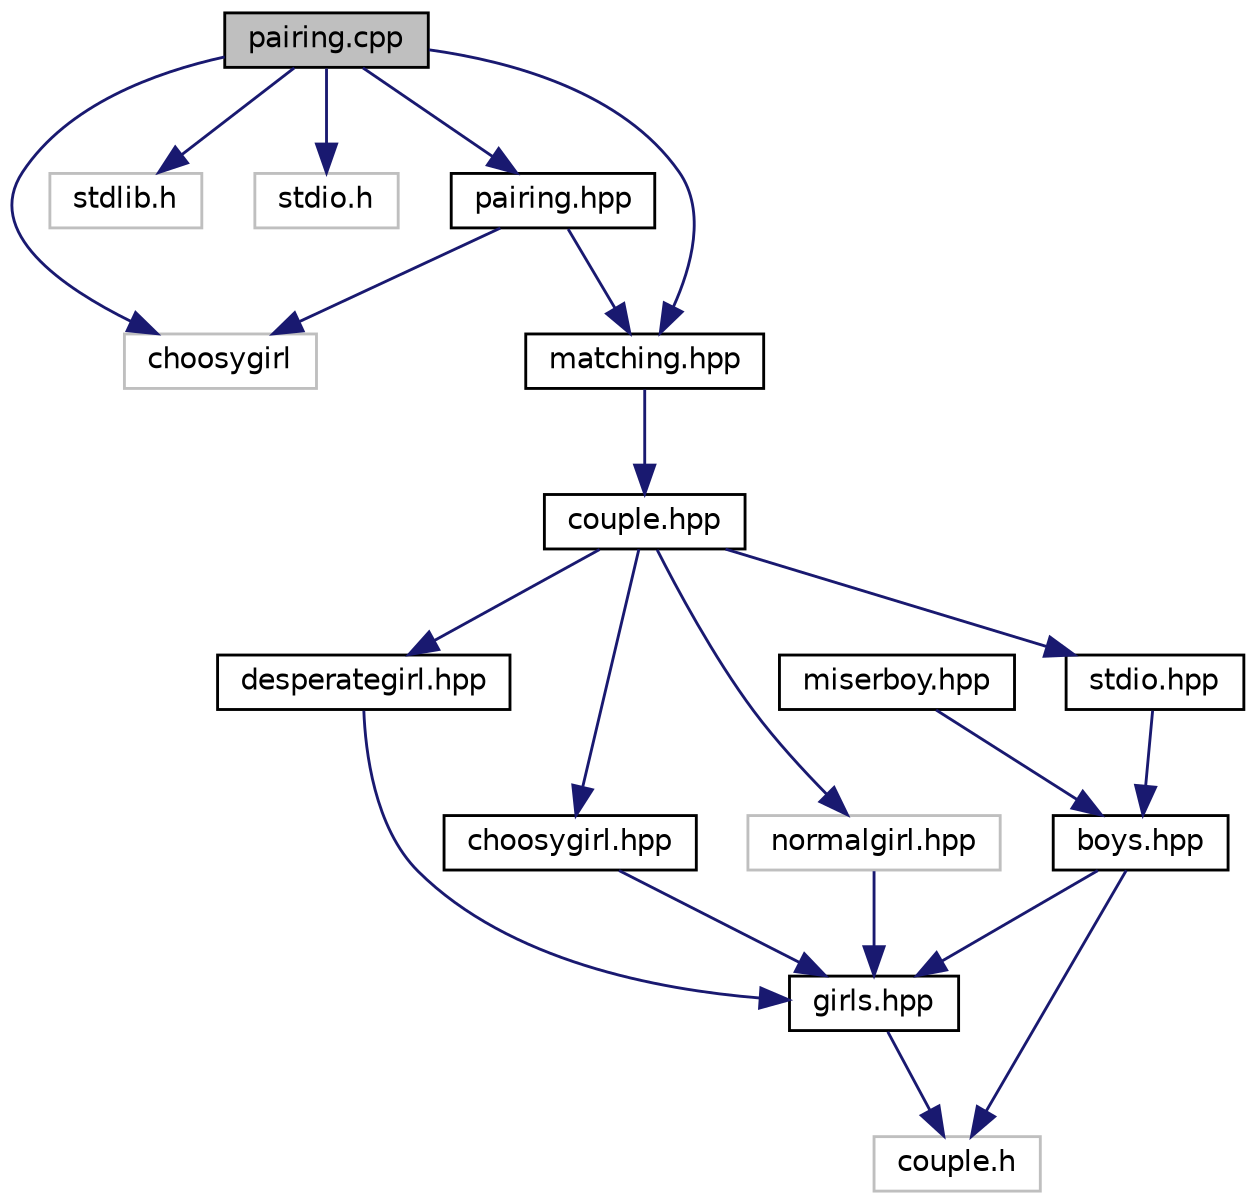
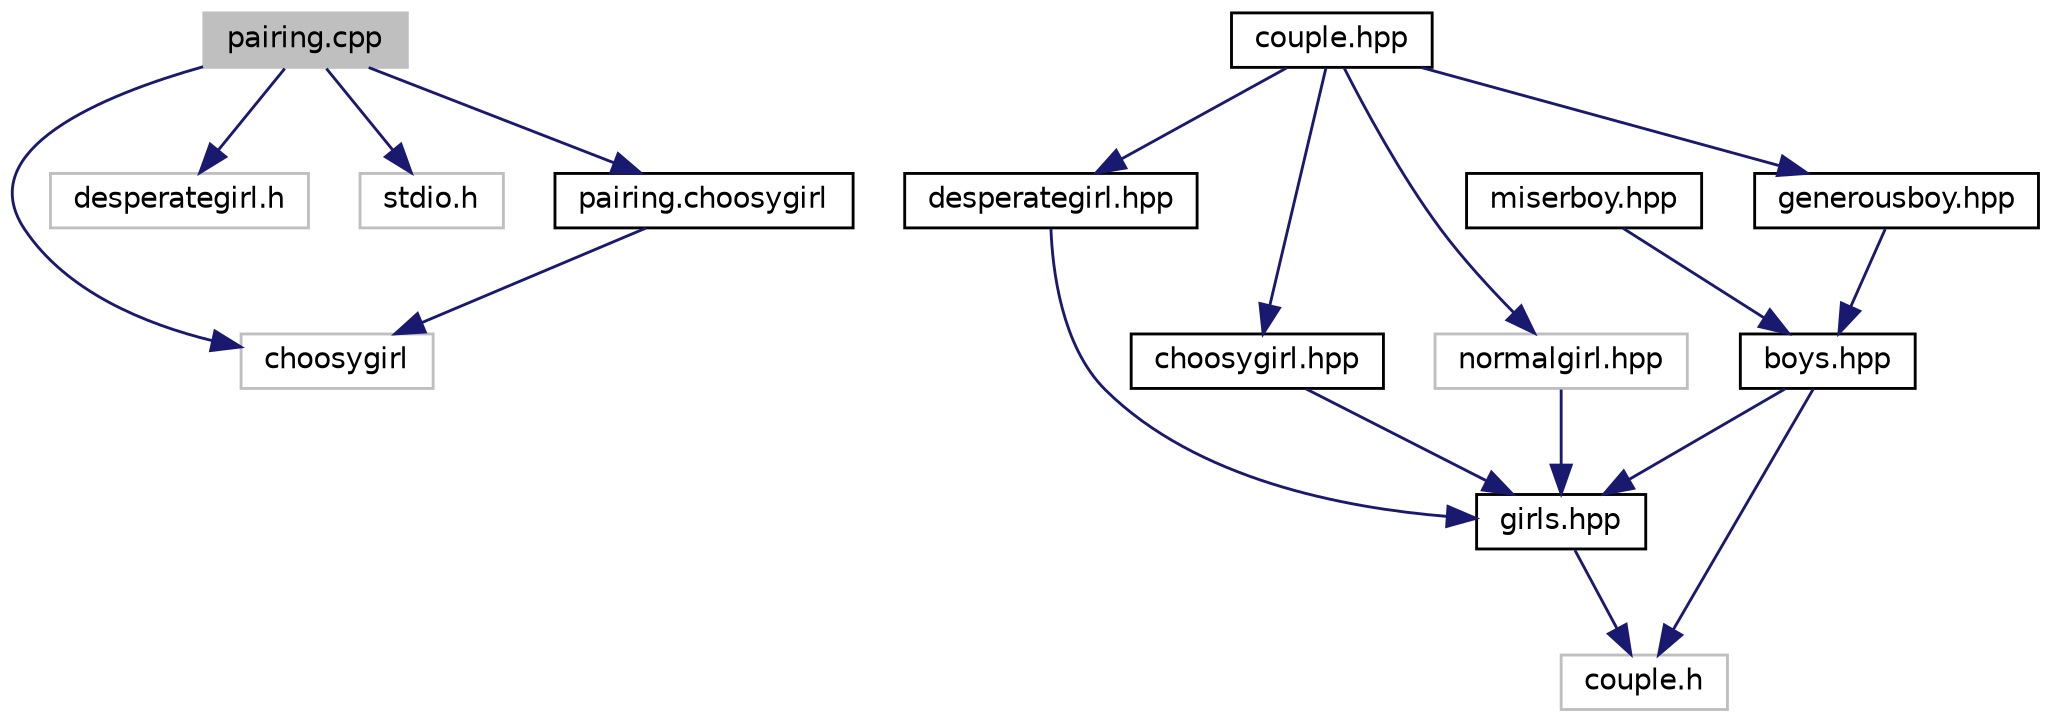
(327, 40) -> (306, 40)
(126, 201) -> (179, 201)
(553, 201) -> (704, 201)
(645, 361) -> none
(1155, 682) -> (1897, 201)
